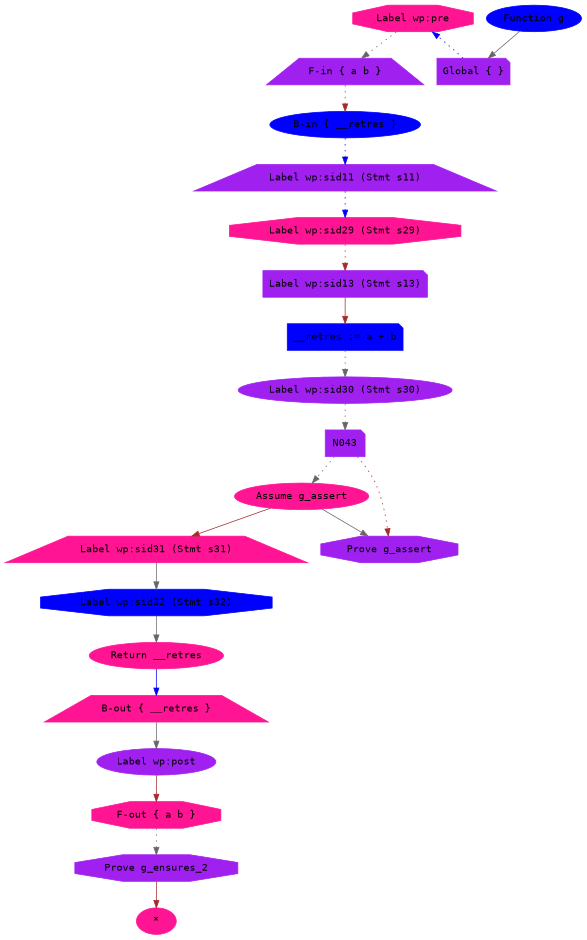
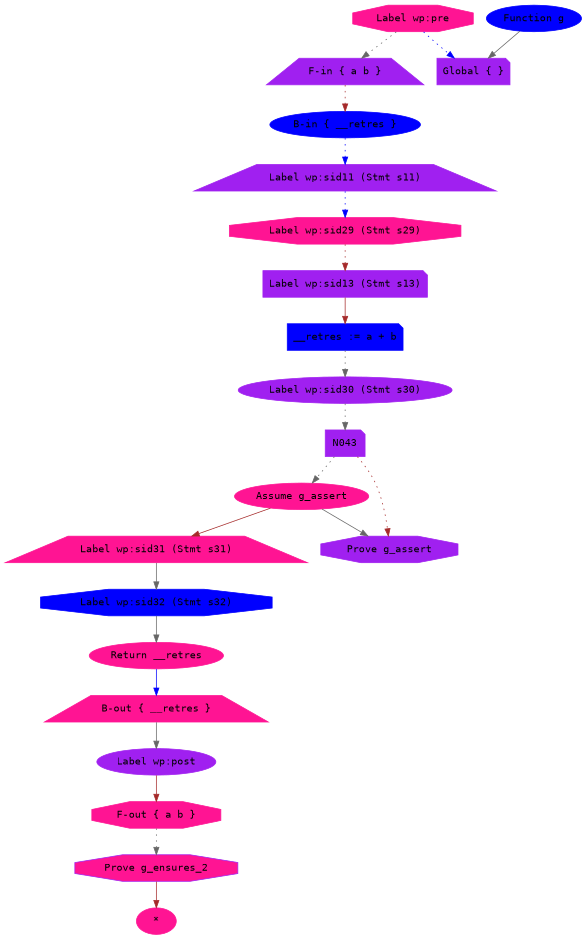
(451, 47) -> (436, 43)
(156, 868) -> (156, 868)
